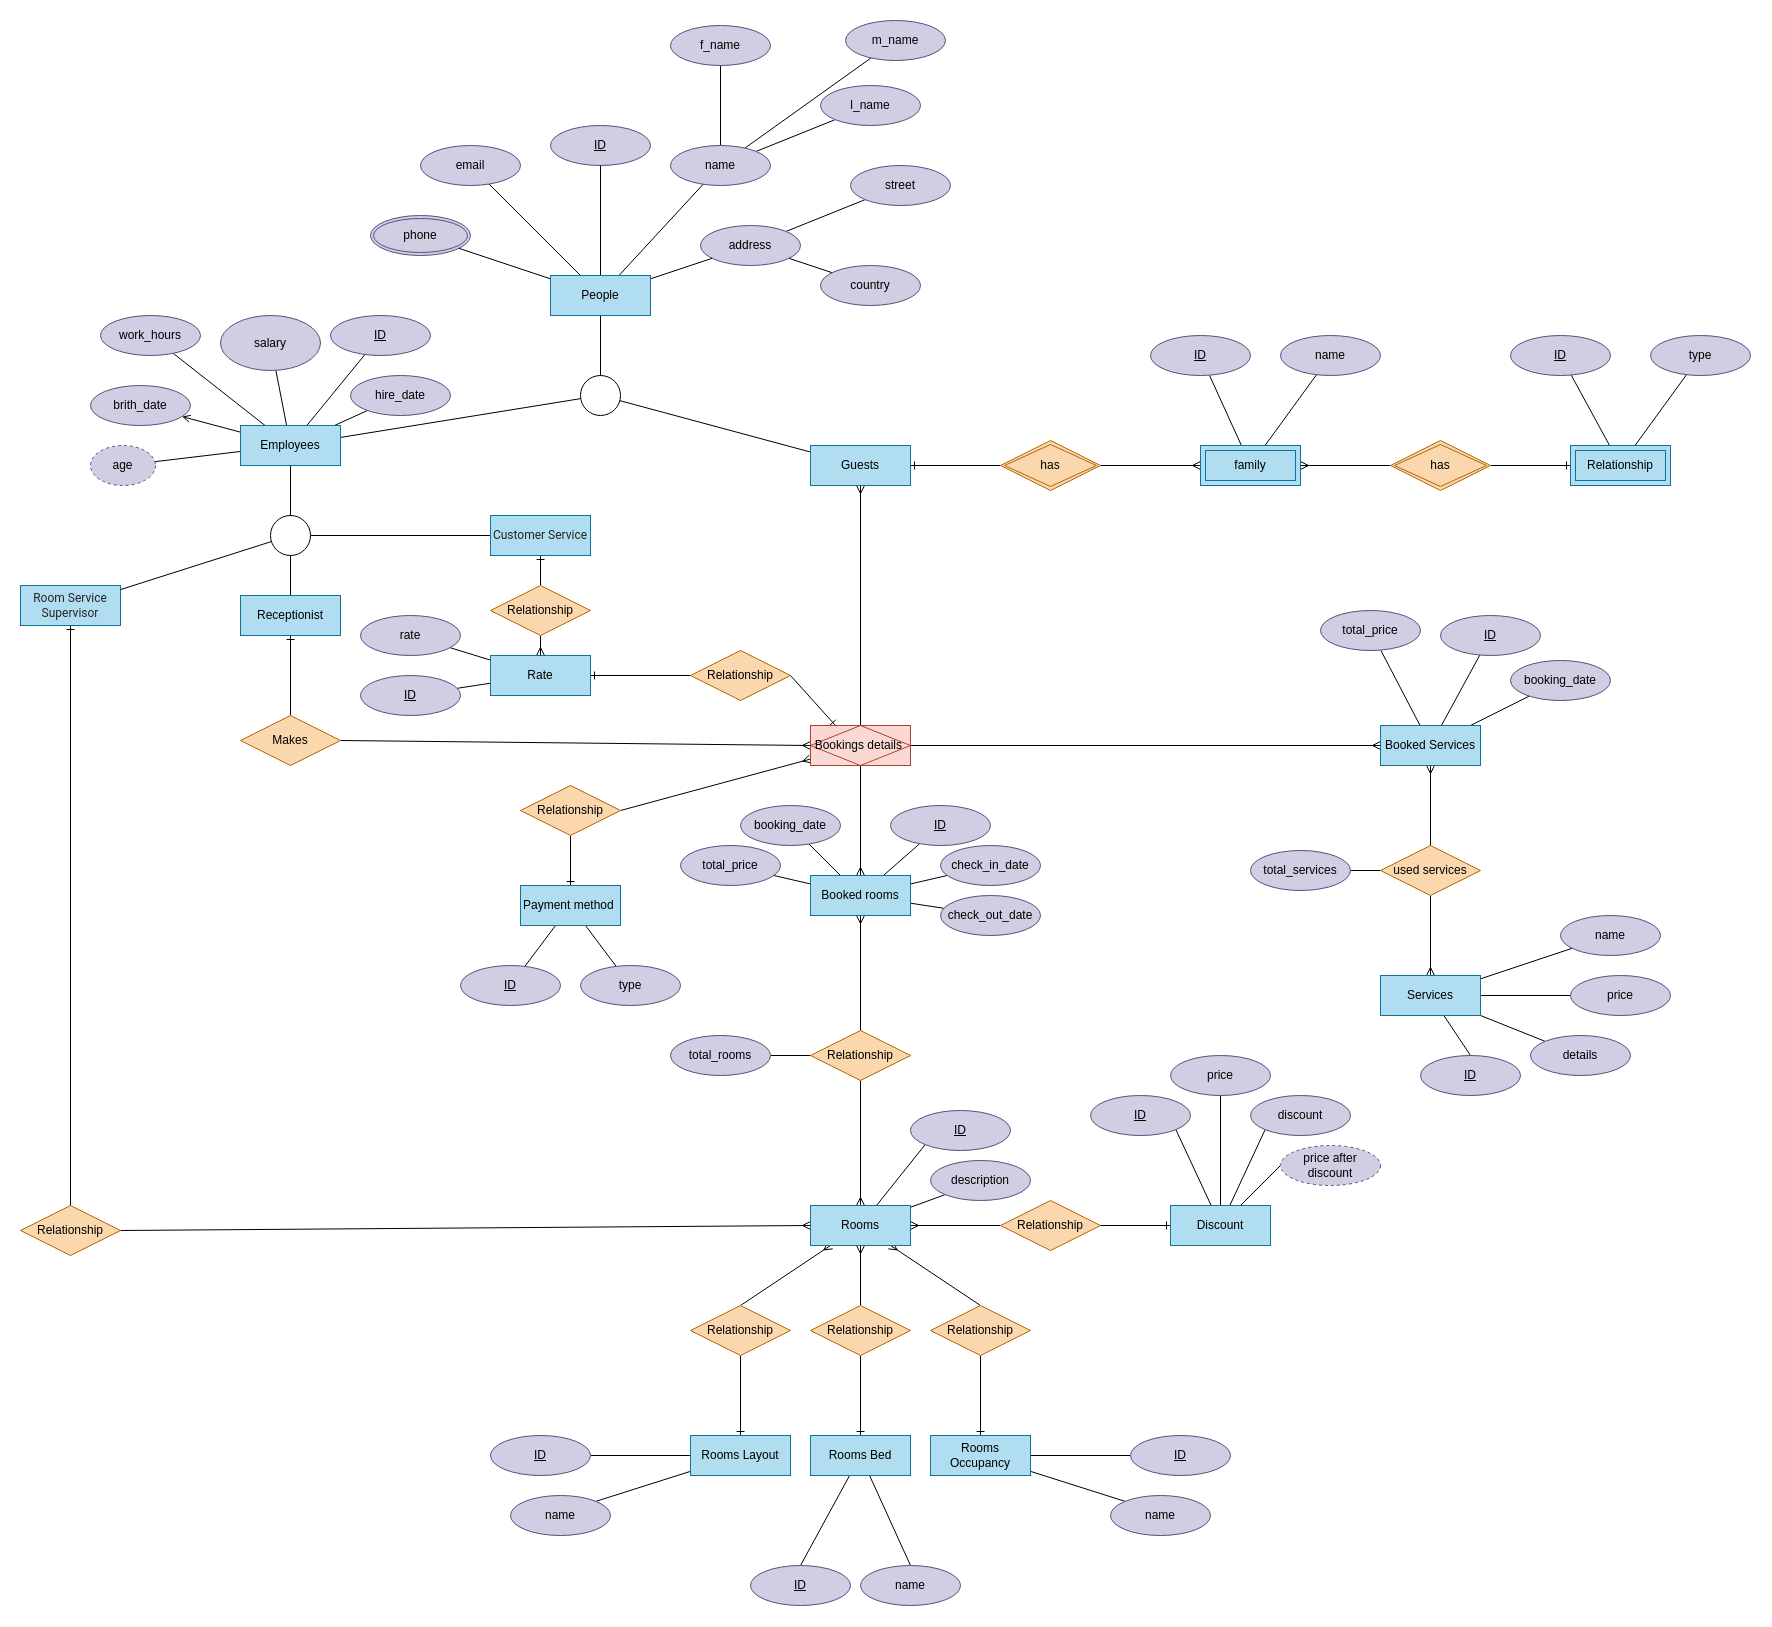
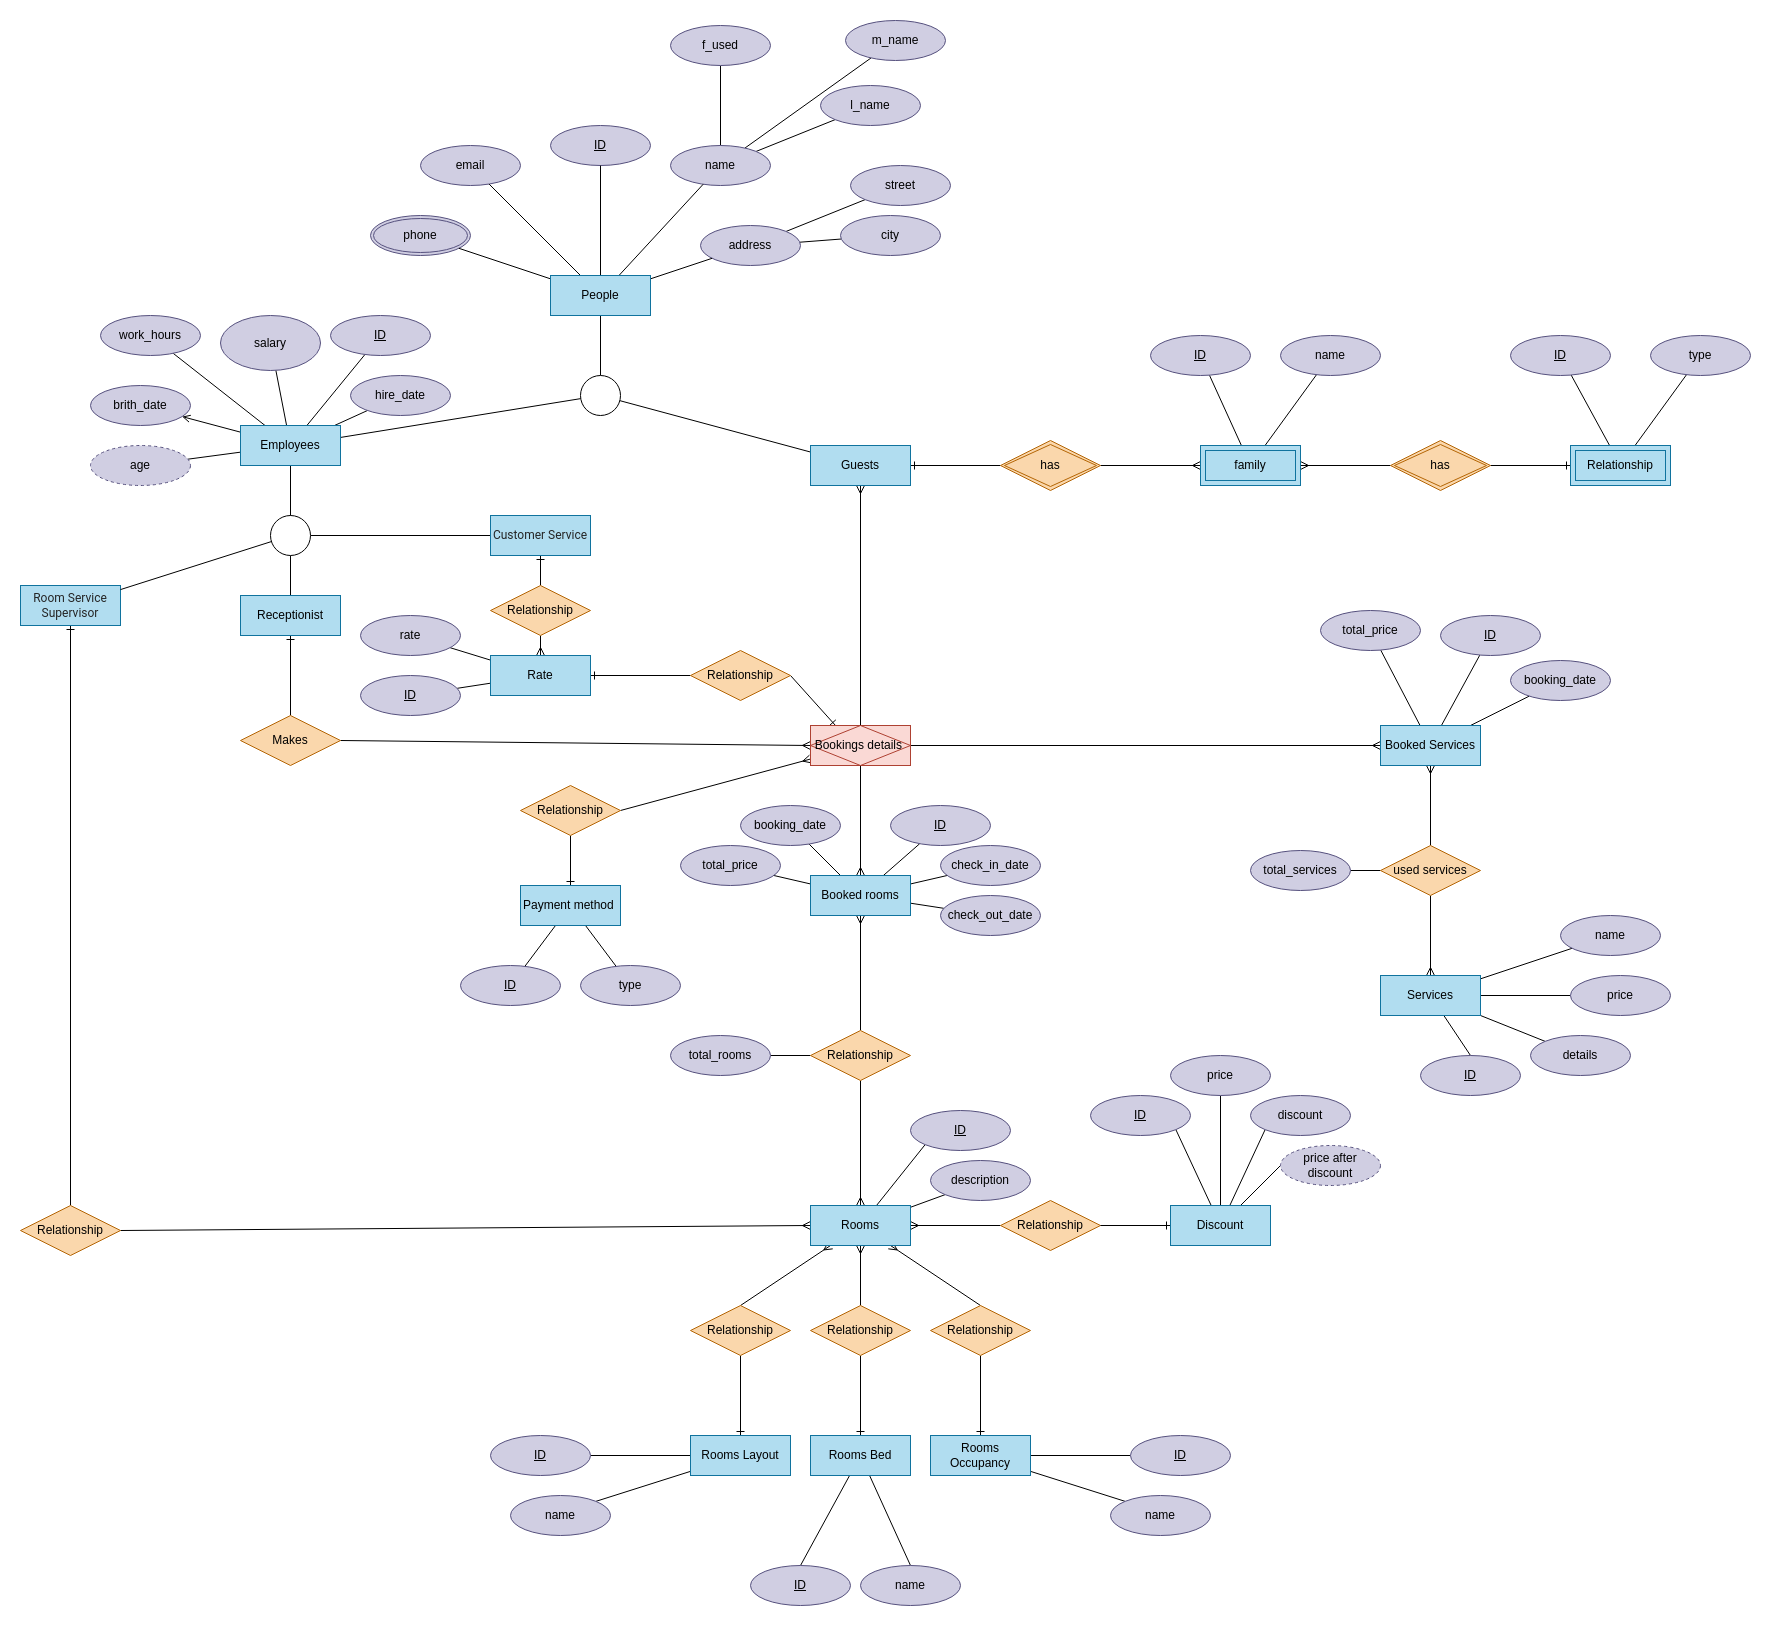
(721, 46) -> (721, 46)
none -> (891, 236)
none -> (820, 241)
(810, 265) -> none
(871, 286) -> none
(123, 466) -> (141, 466)
